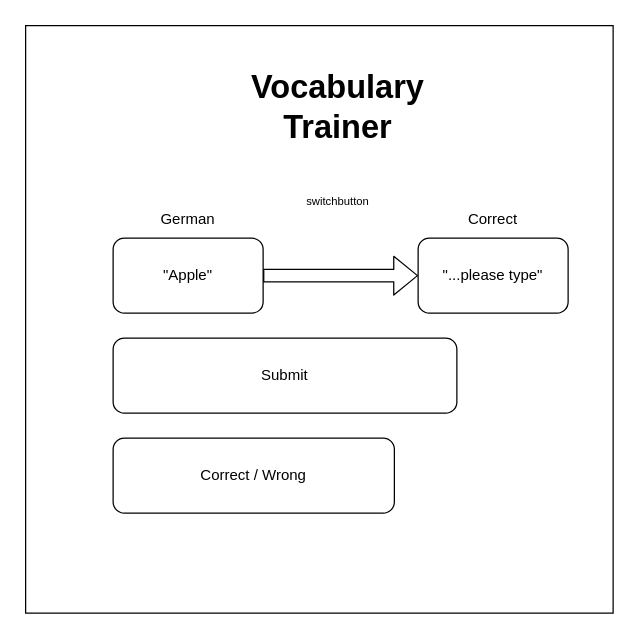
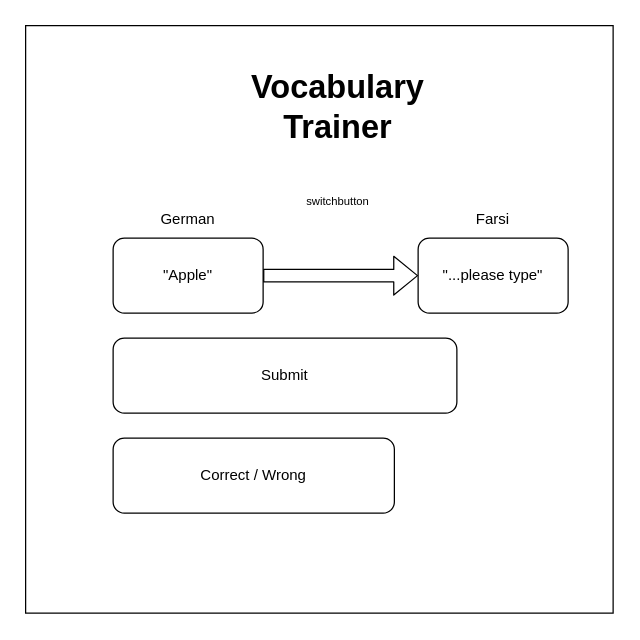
(493, 219) -> (493, 219)
